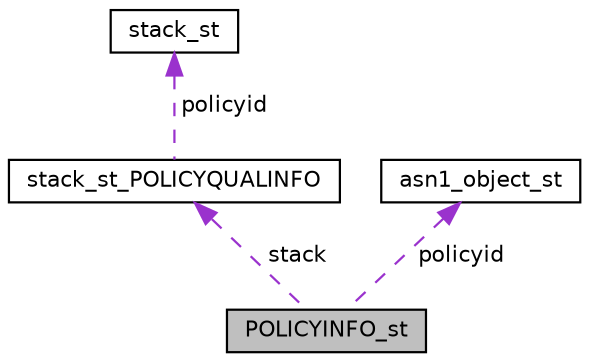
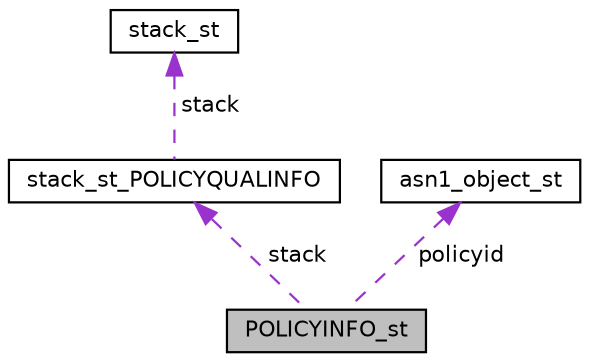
(221, 106) -> (208, 106)
